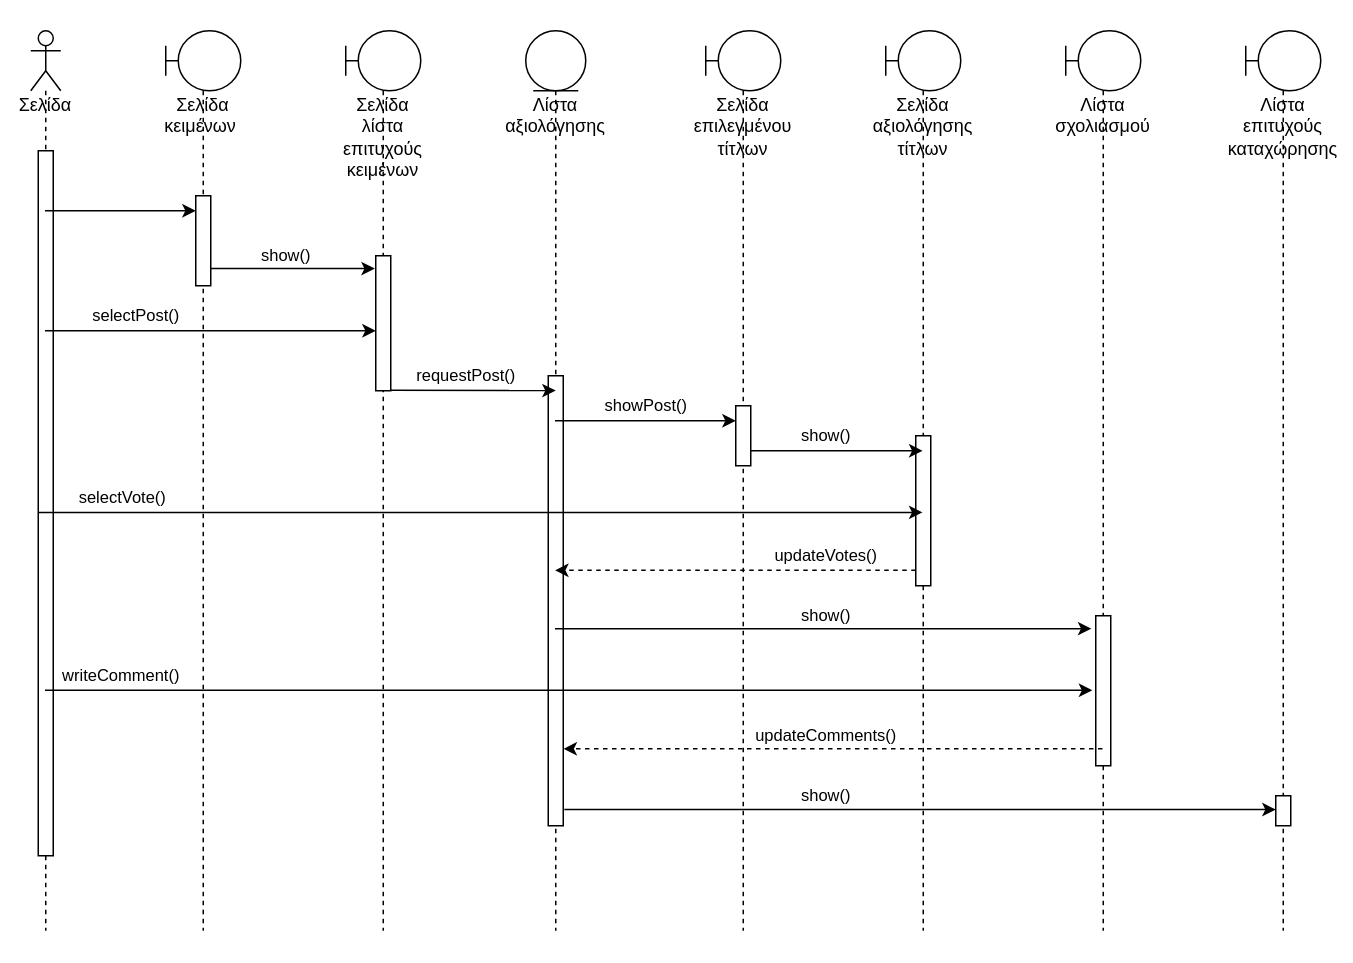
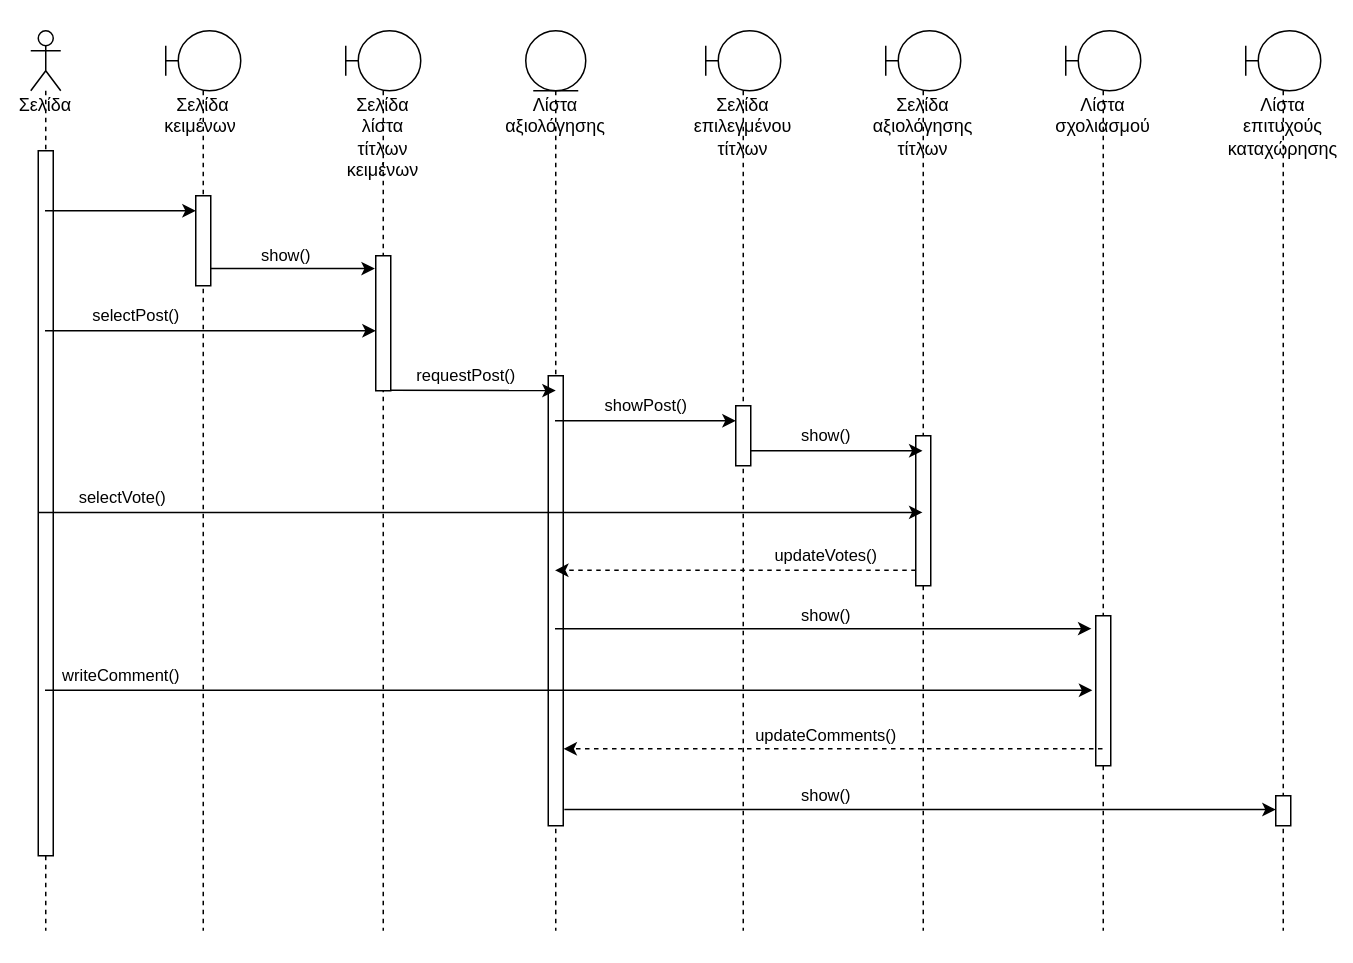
(383, 149) -> (383, 138)
